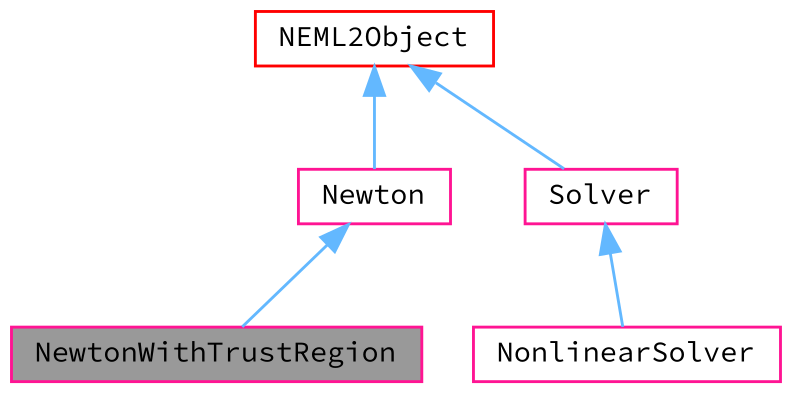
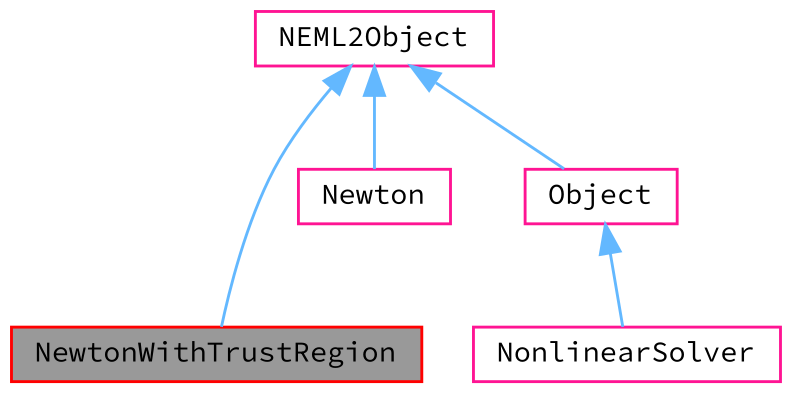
(374, 39) -> (374, 39)
(601, 197) -> (601, 197)
(285, 286) -> (260, 199)
(217, 354) -> (217, 354)
